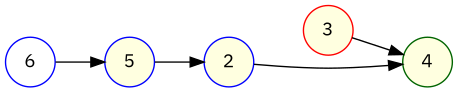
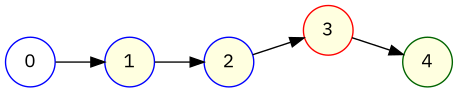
(30, 62) -> (30, 62)
(130, 62) -> (130, 62)
(321, 68) -> (272, 48)
